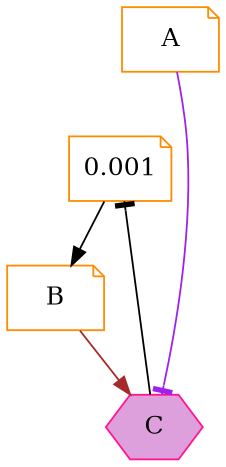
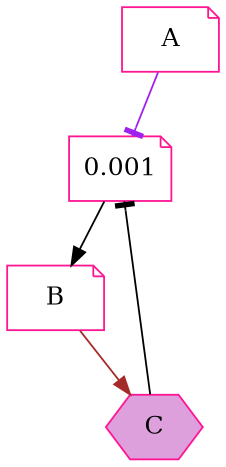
(170, 39) -> (170, 39)
(120, 169) -> (120, 169)
(186, 229) -> (147, 100)
(56, 298) -> (56, 298)
